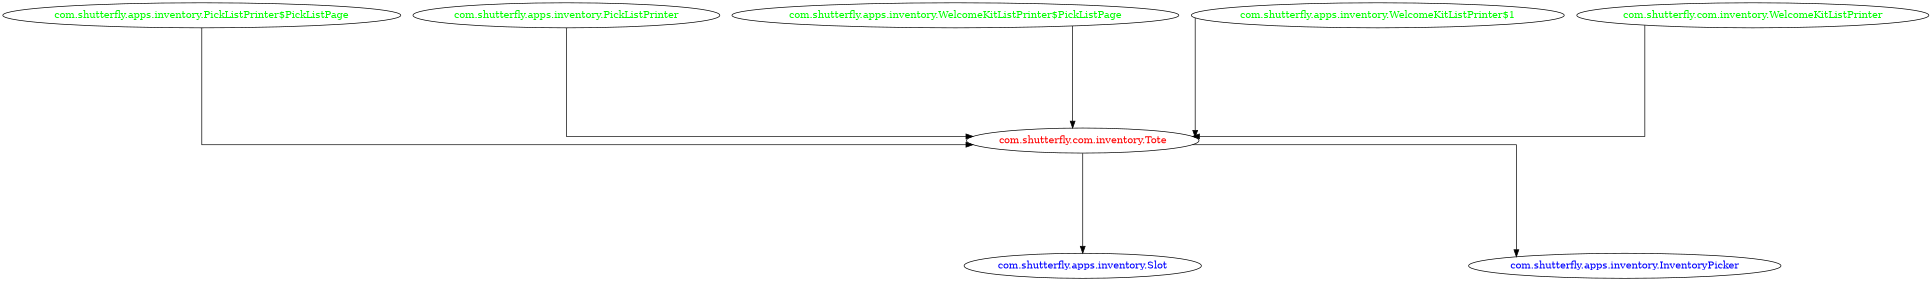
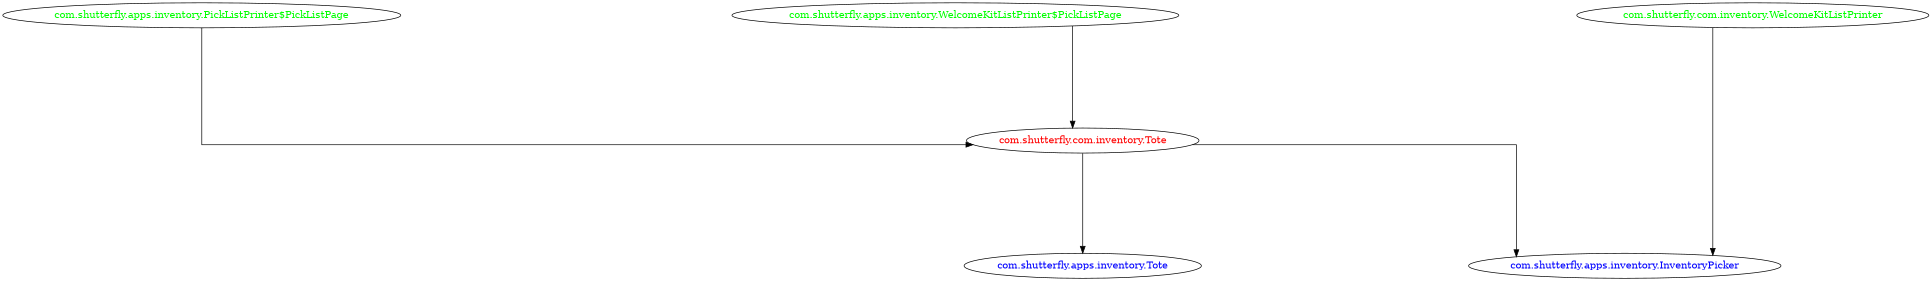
(566, 15) -> none
(1378, 15) -> none
(1478, 136) -> (1713, 138)
(1083, 266) -> (1083, 266)
